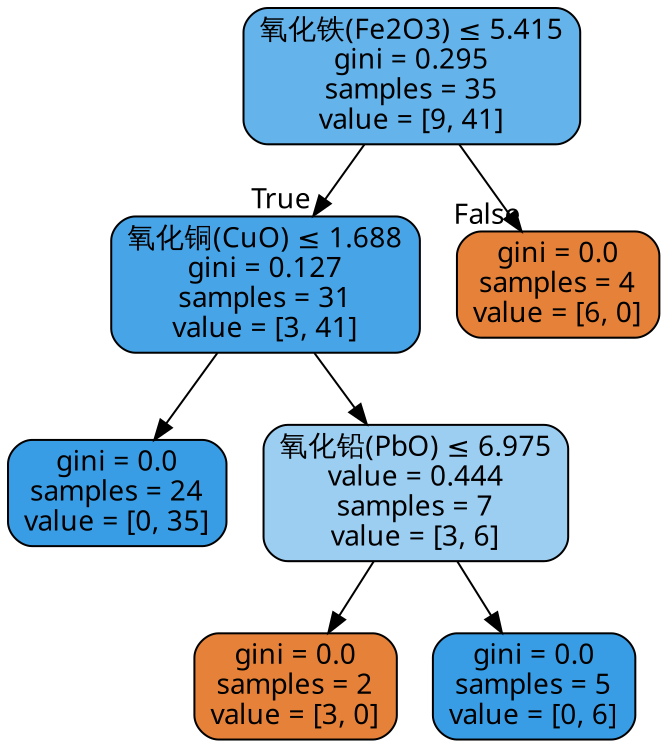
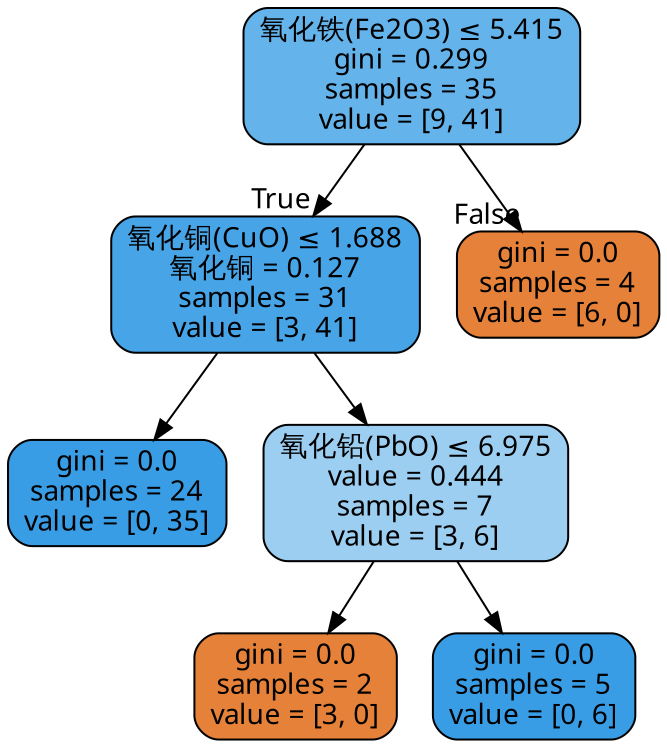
(412, 60) -> (412, 60)
(266, 269) -> (266, 269)
